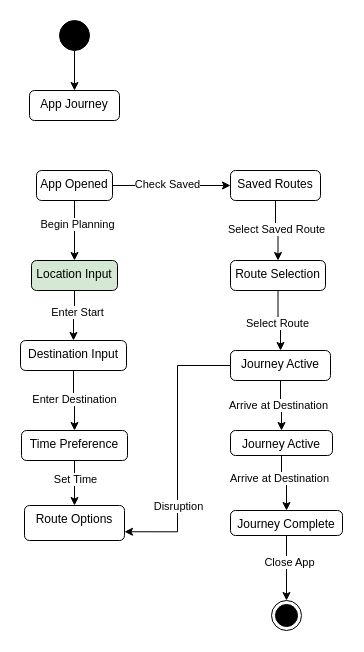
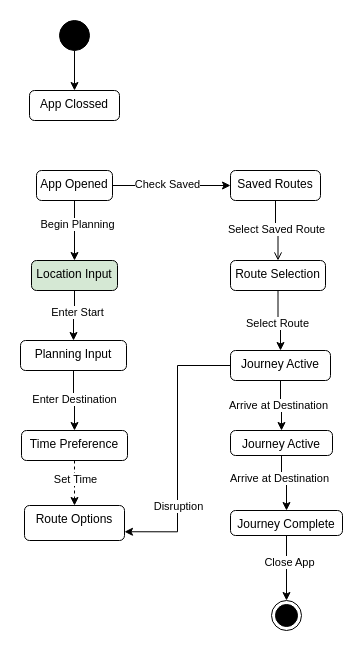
(75, 105) -> (75, 105)
(278, 252) -> (278, 254)
(74, 362) -> (74, 355)
(75, 491) -> (75, 491)
